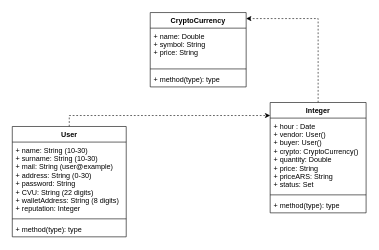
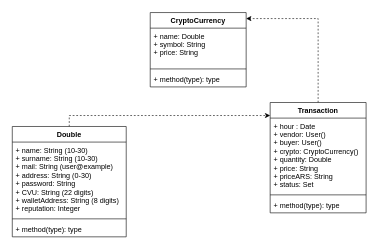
(318, 110) -> (318, 110)
(69, 134) -> (69, 134)
